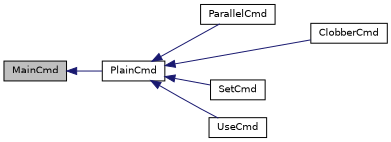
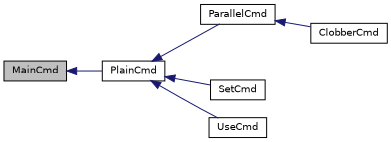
(243, 52) -> (298, 25)
